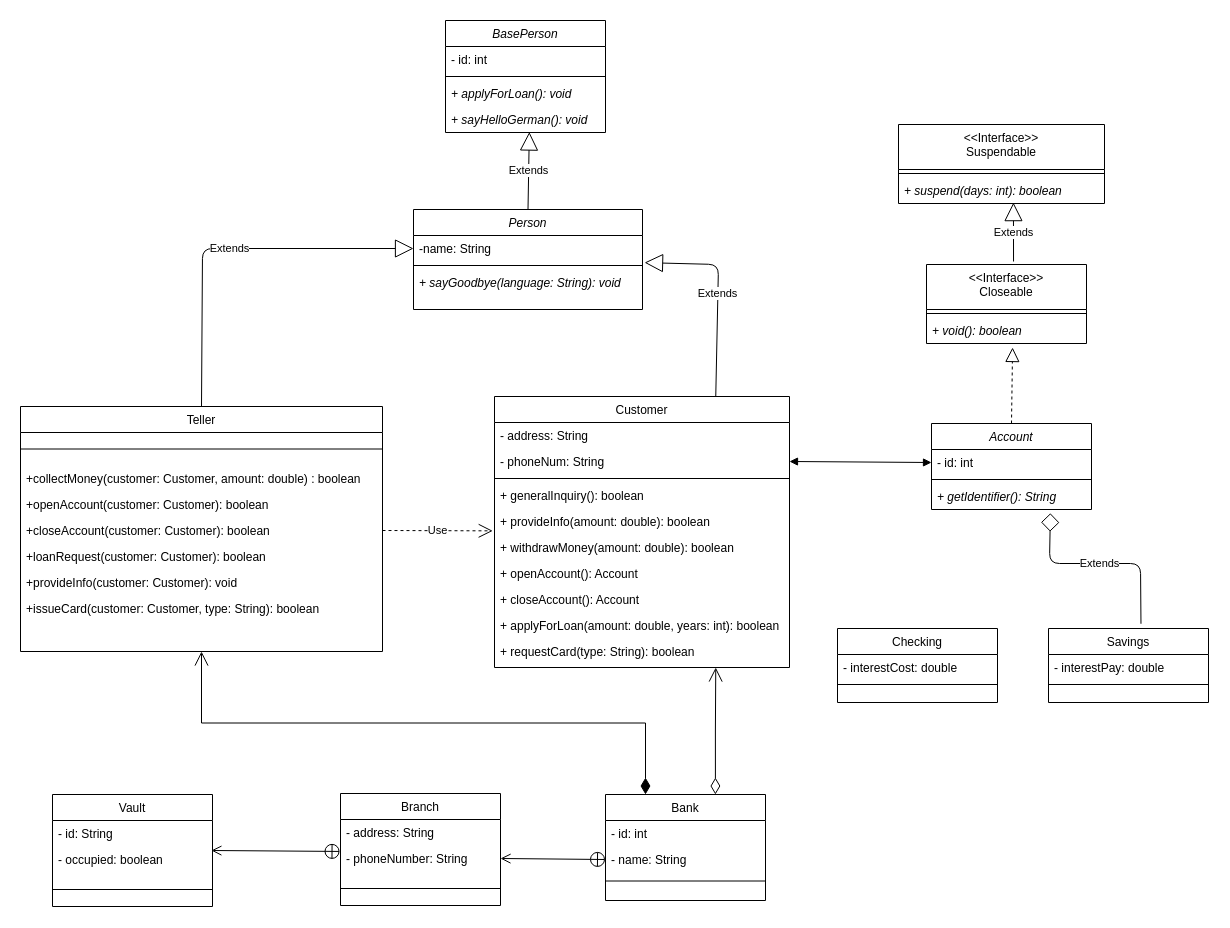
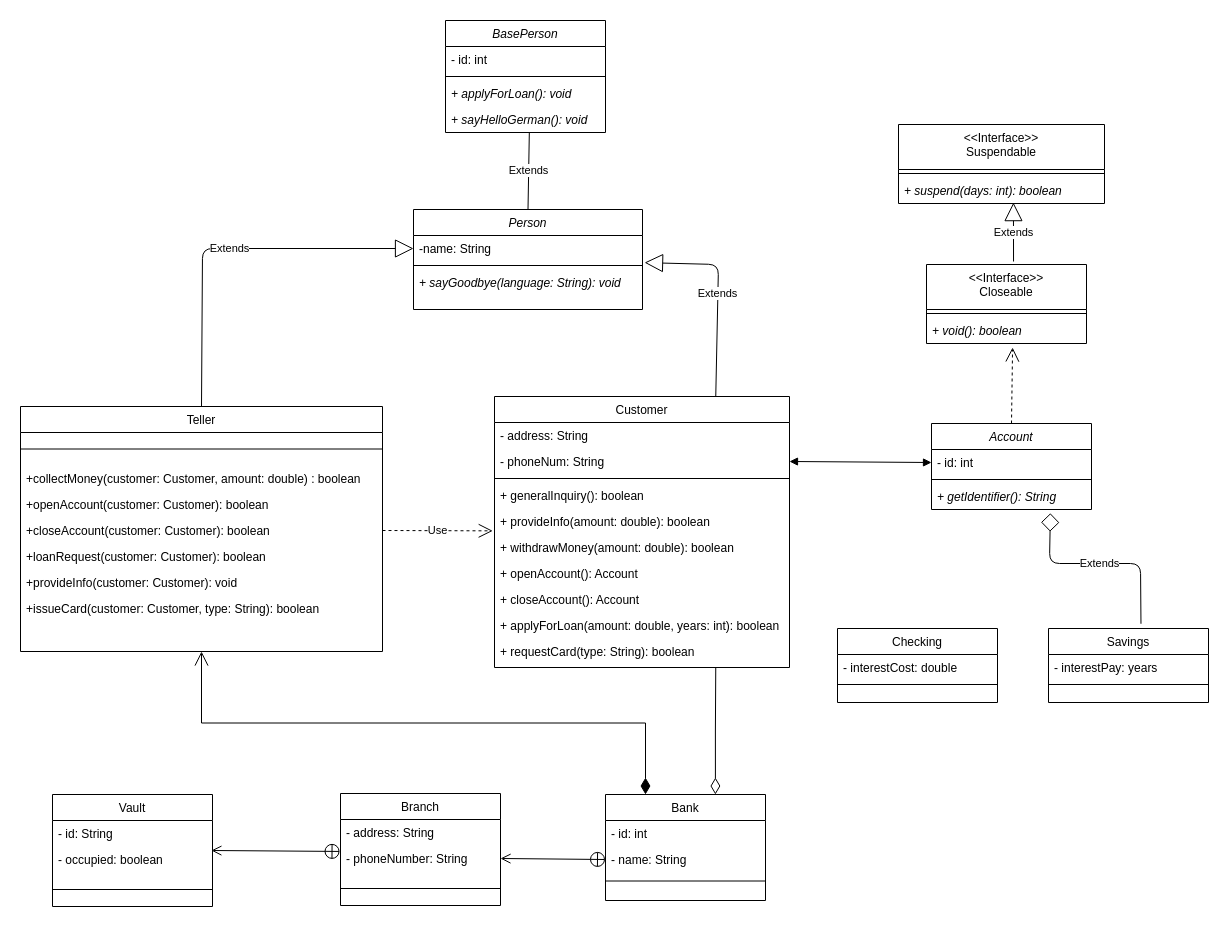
(529, 151) -> (529, 143)
(1012, 363) -> (1012, 357)
(1117, 668) -> (1115, 668)
(716, 673) -> (716, 673)
